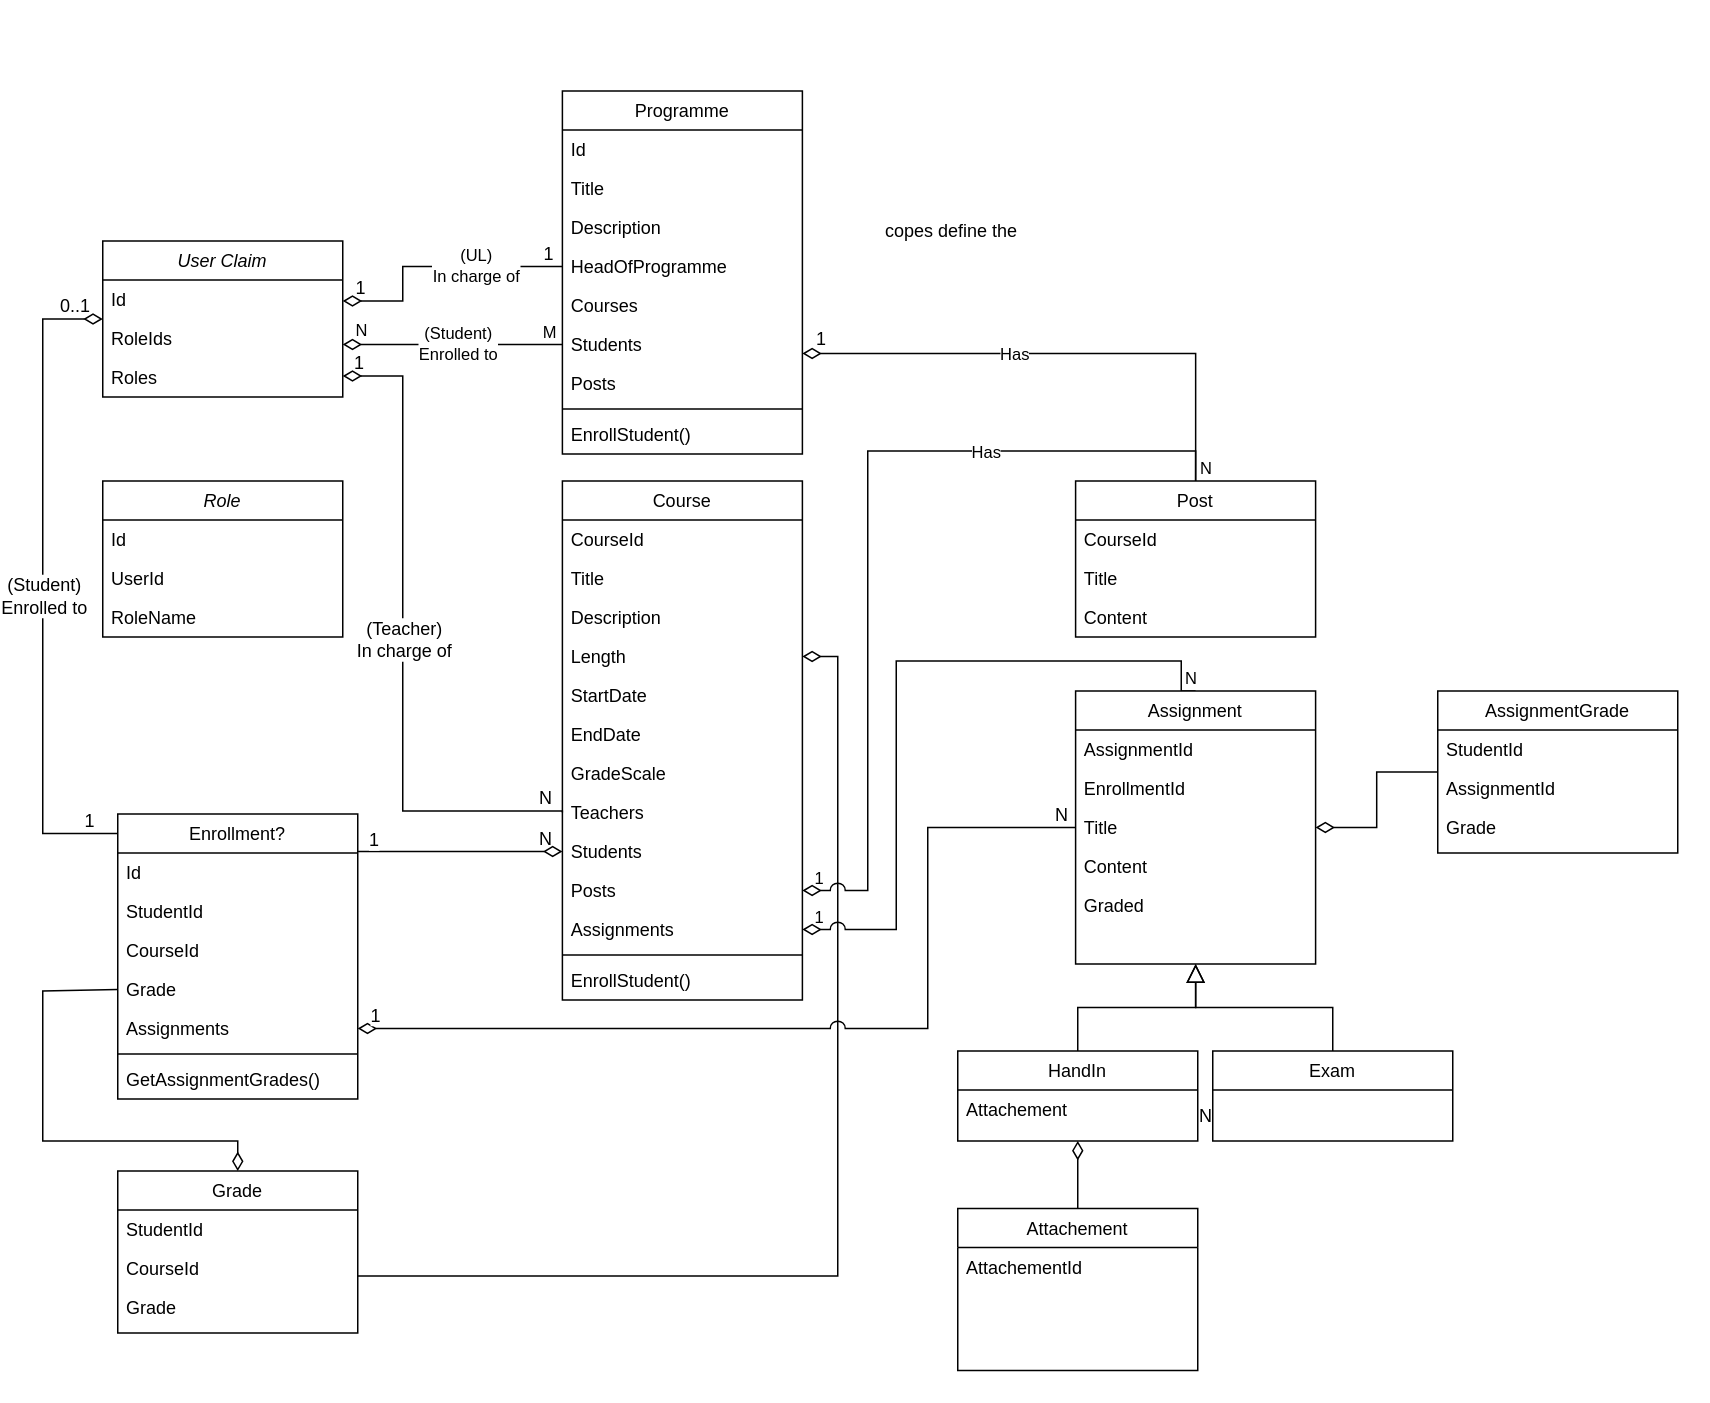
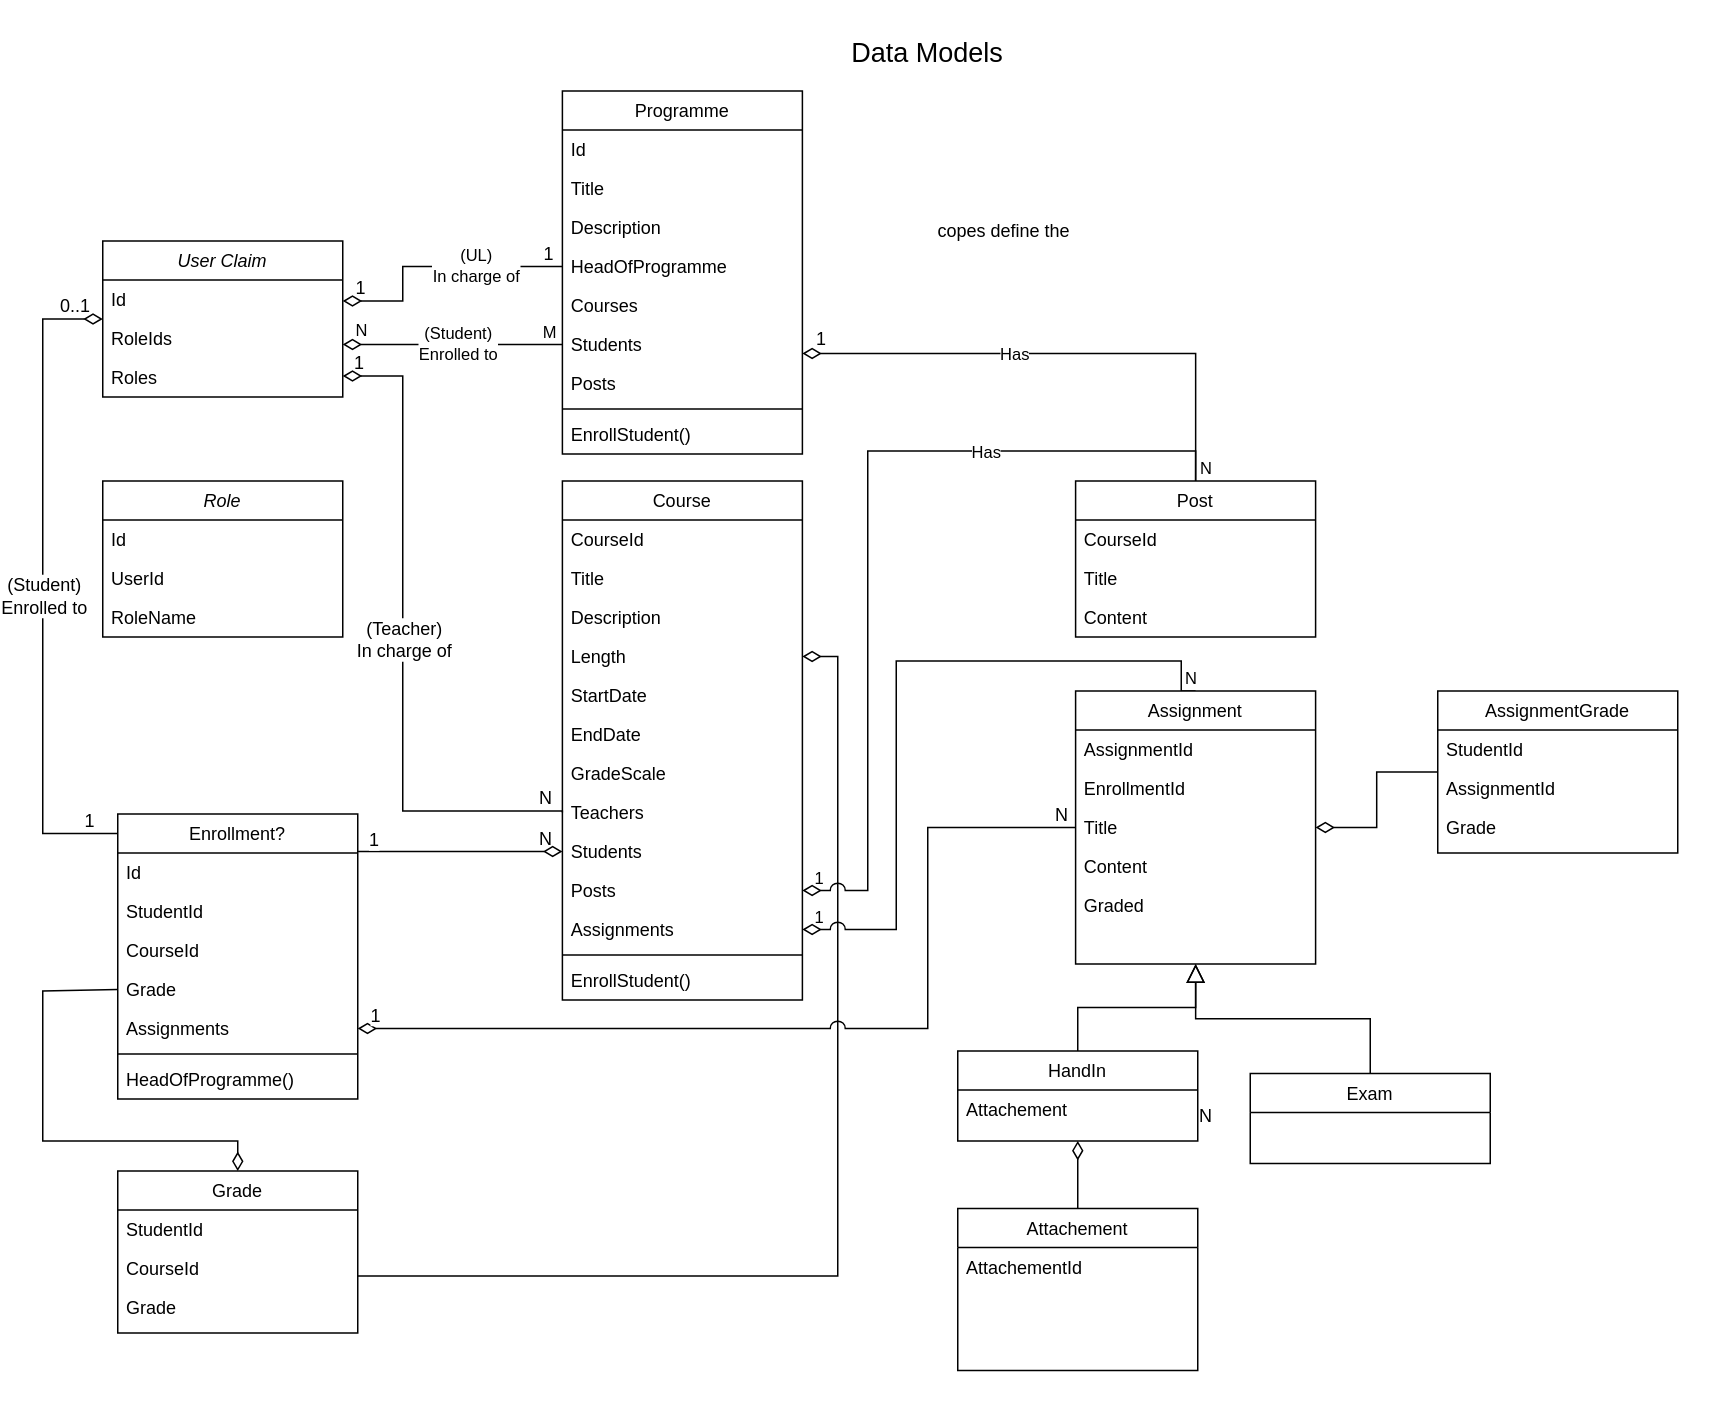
none -> (928, 53)
(965, 233) -> (1018, 233)
(230, 1080) -> (212, 1080)
(1333, 1096) -> (1370, 1118)
